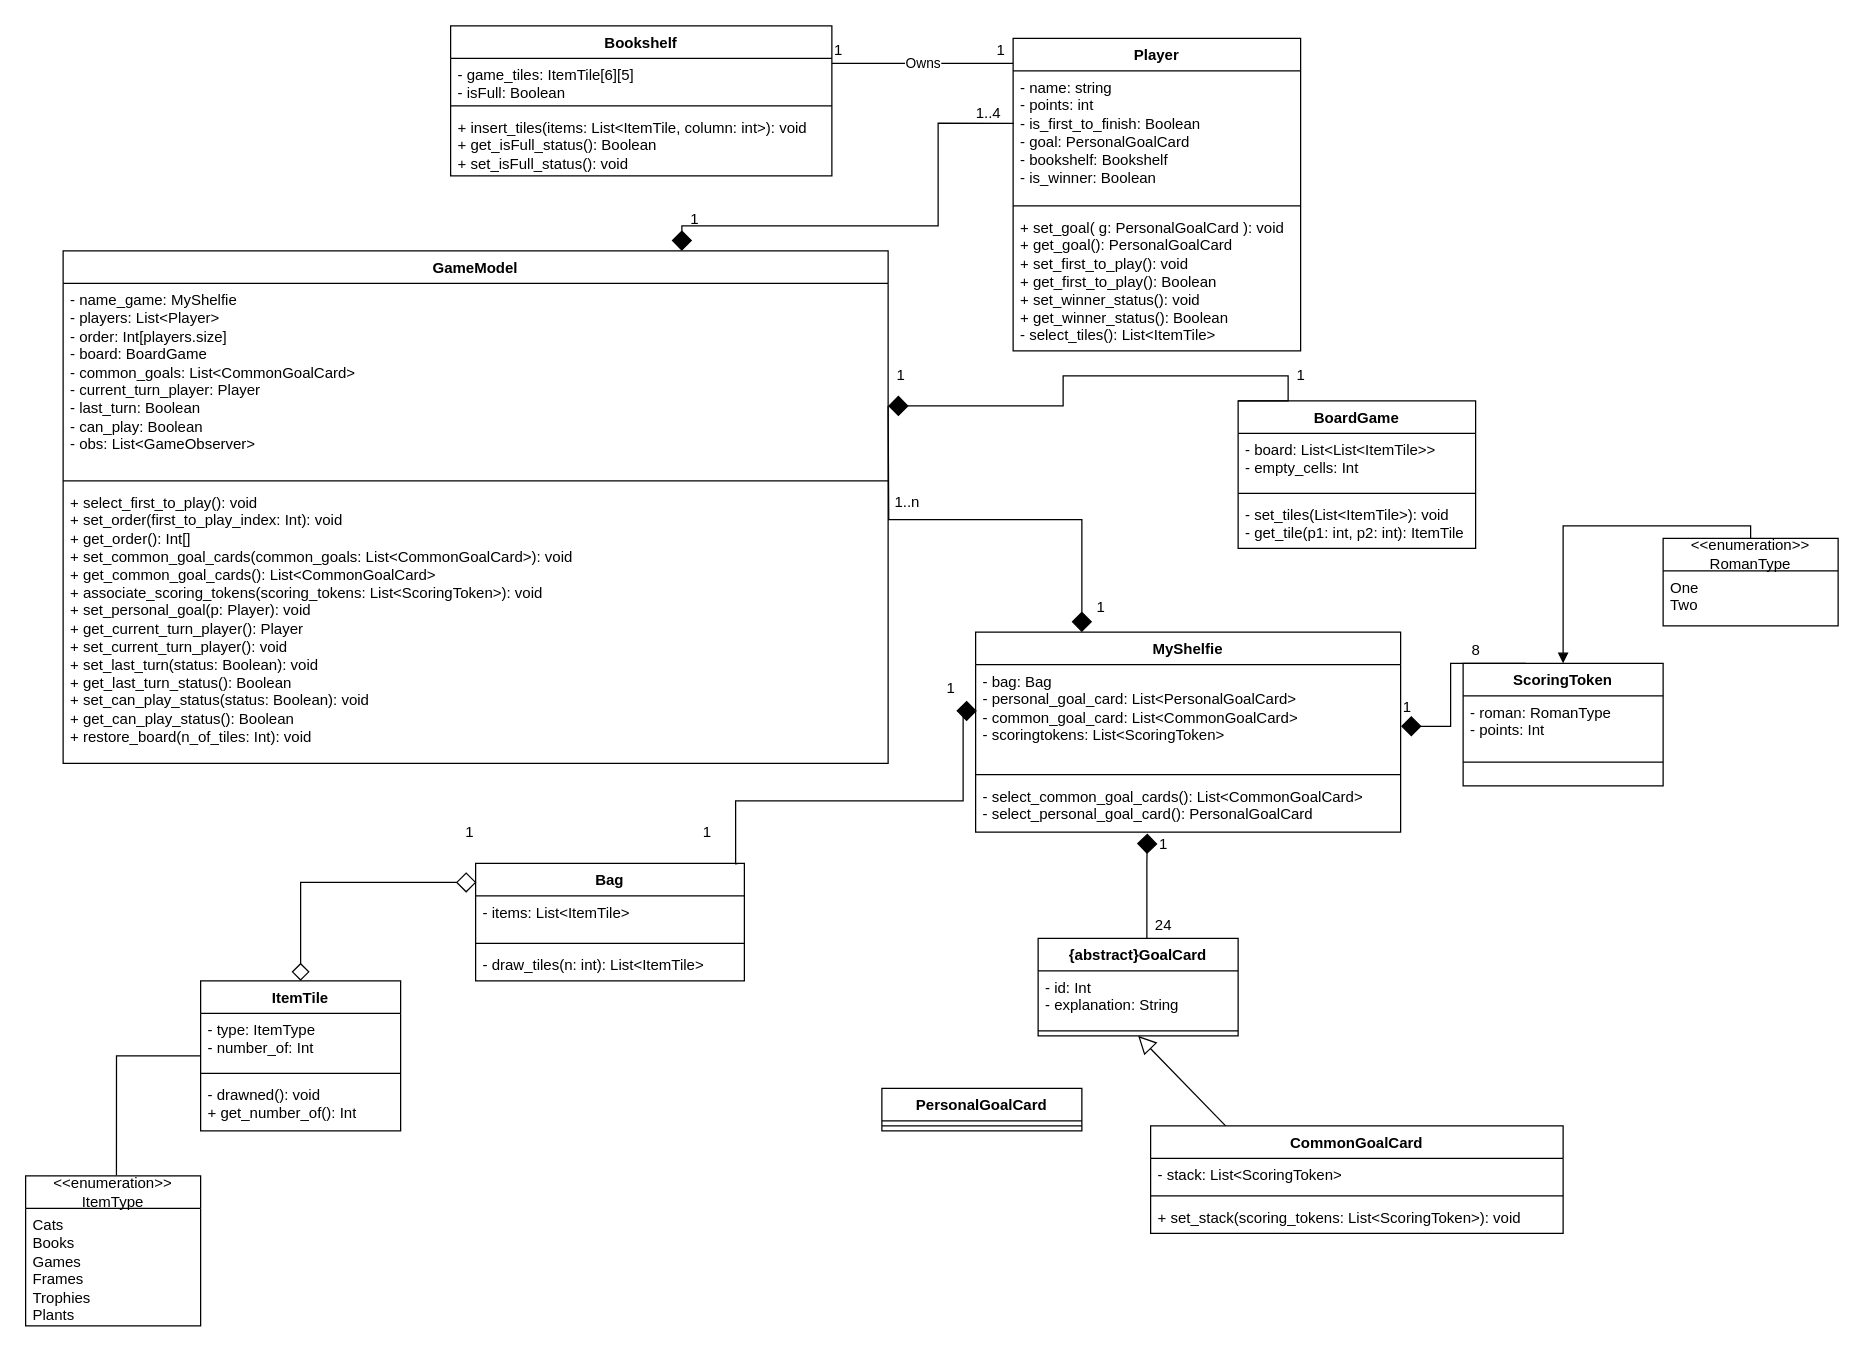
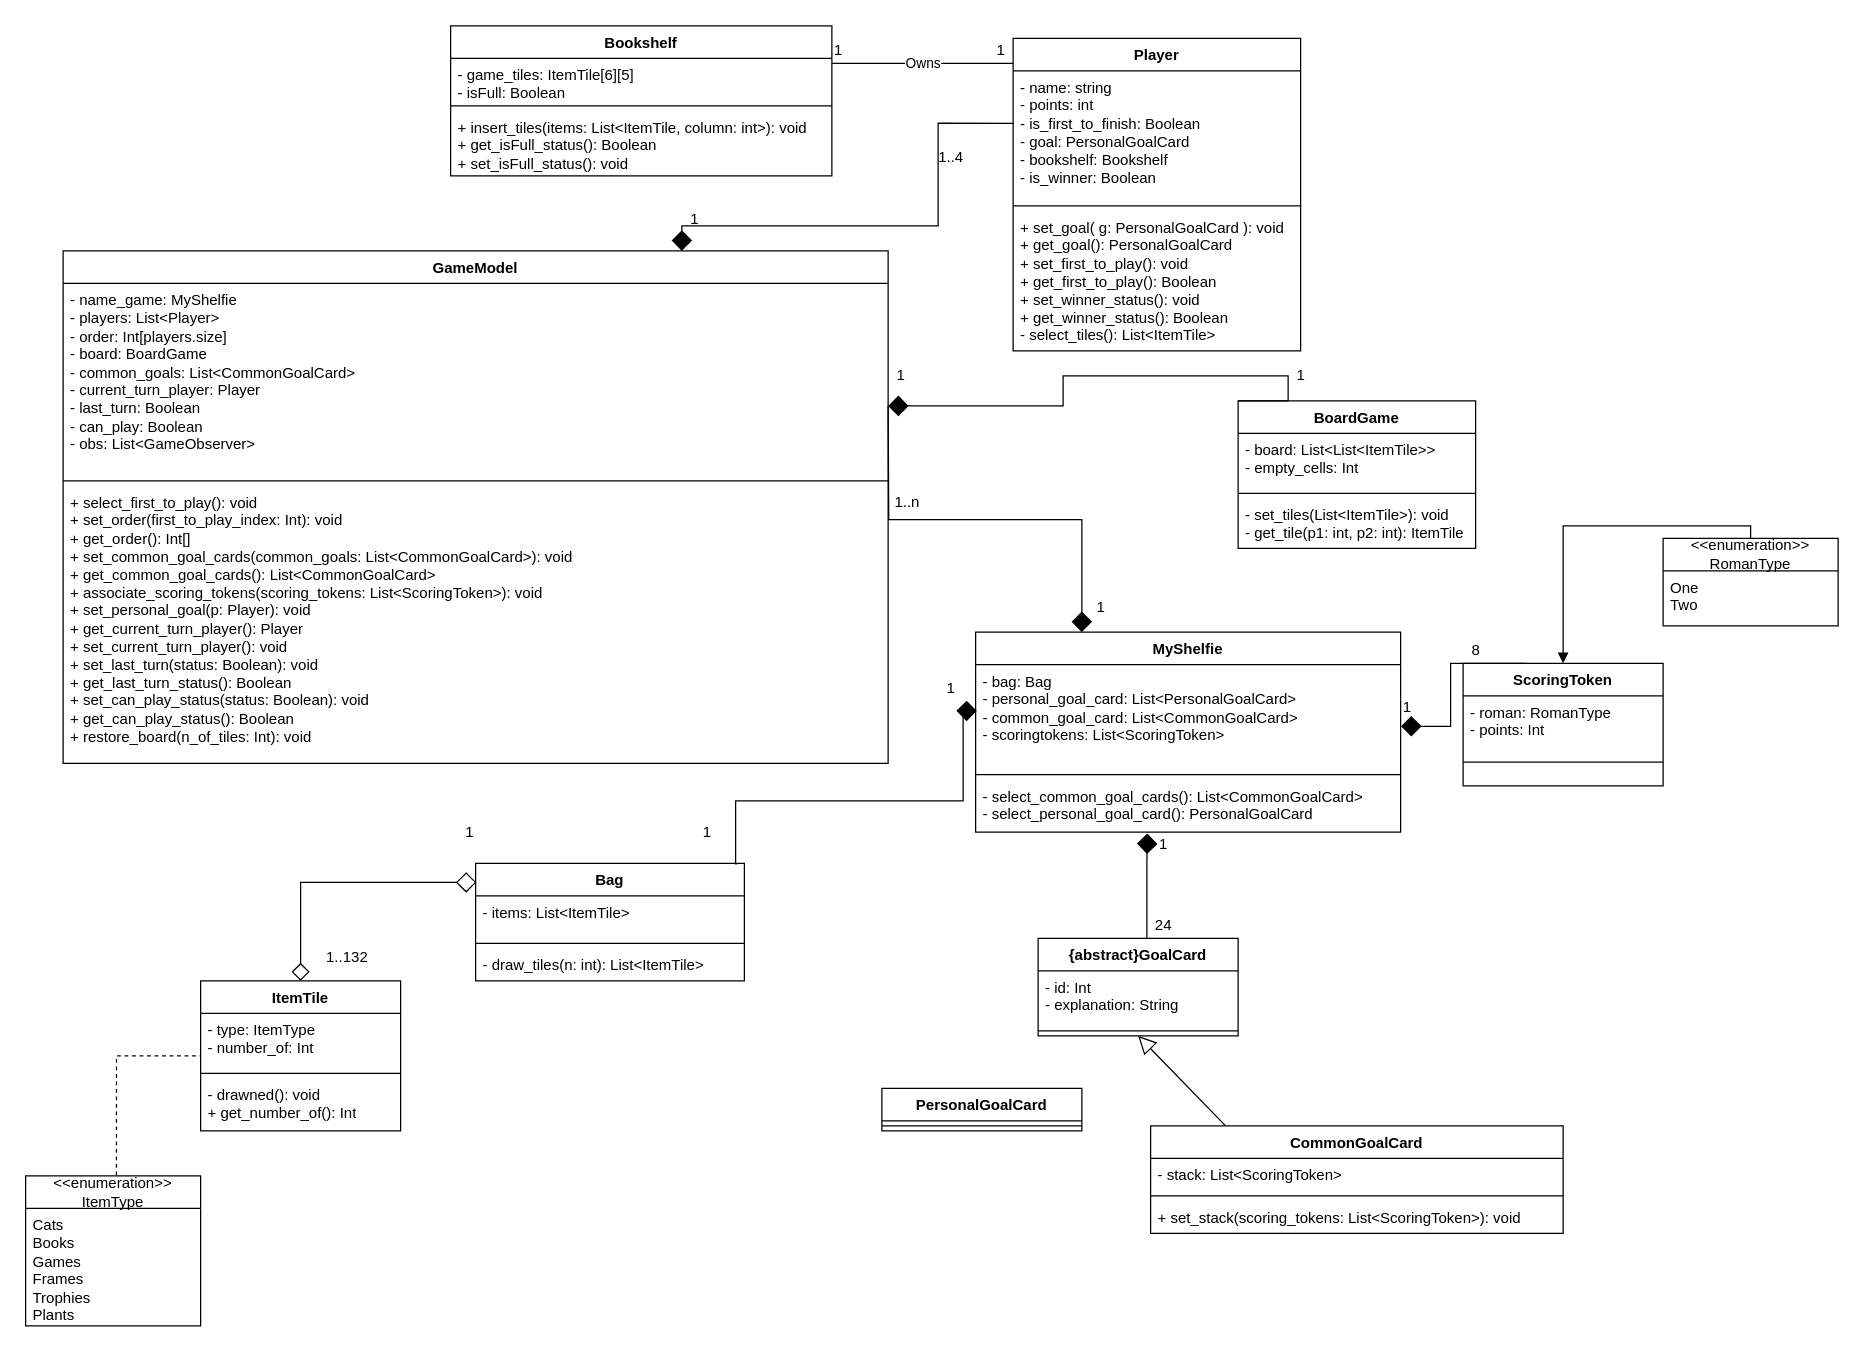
(988, 113) -> (951, 157)
none -> (347, 957)
(116, 1074) -> (116, 1074)
